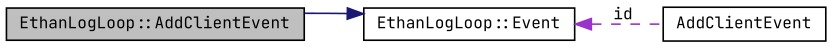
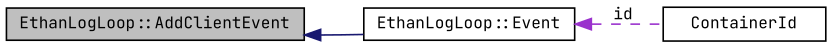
(326, 13) -> (342, 35)
(744, 24) -> (744, 24)
